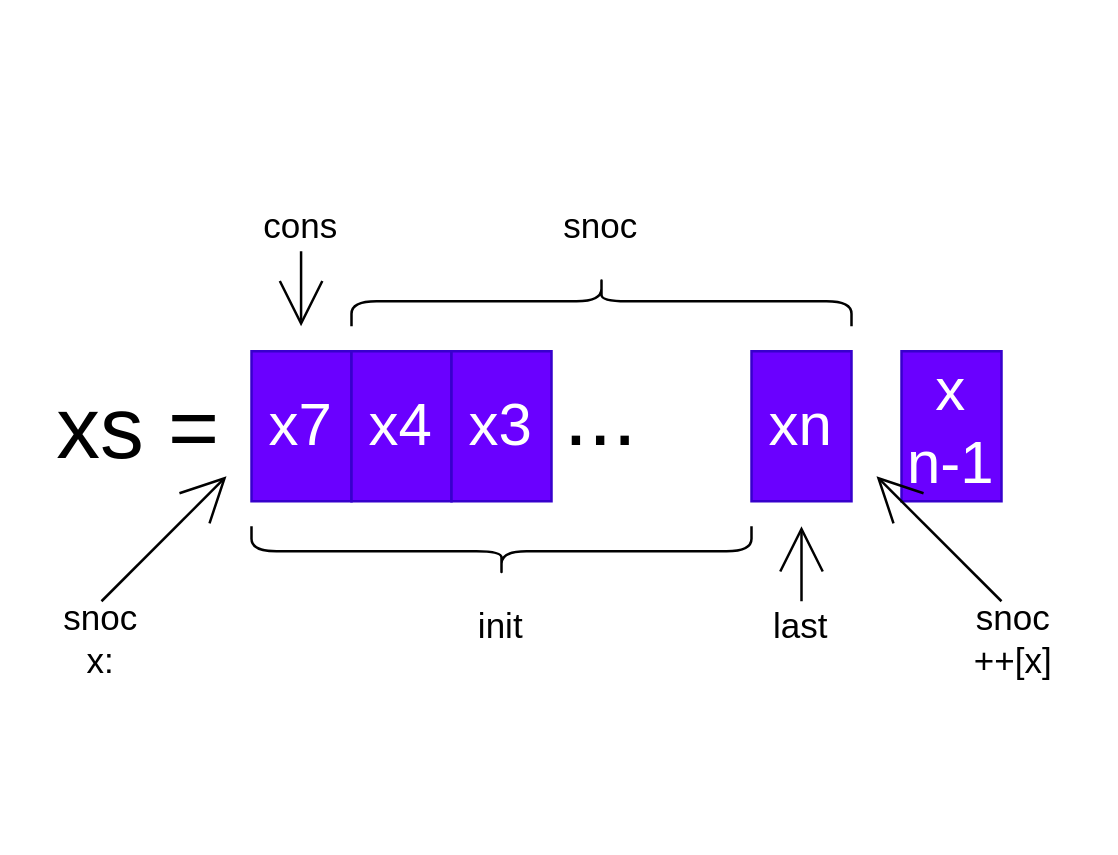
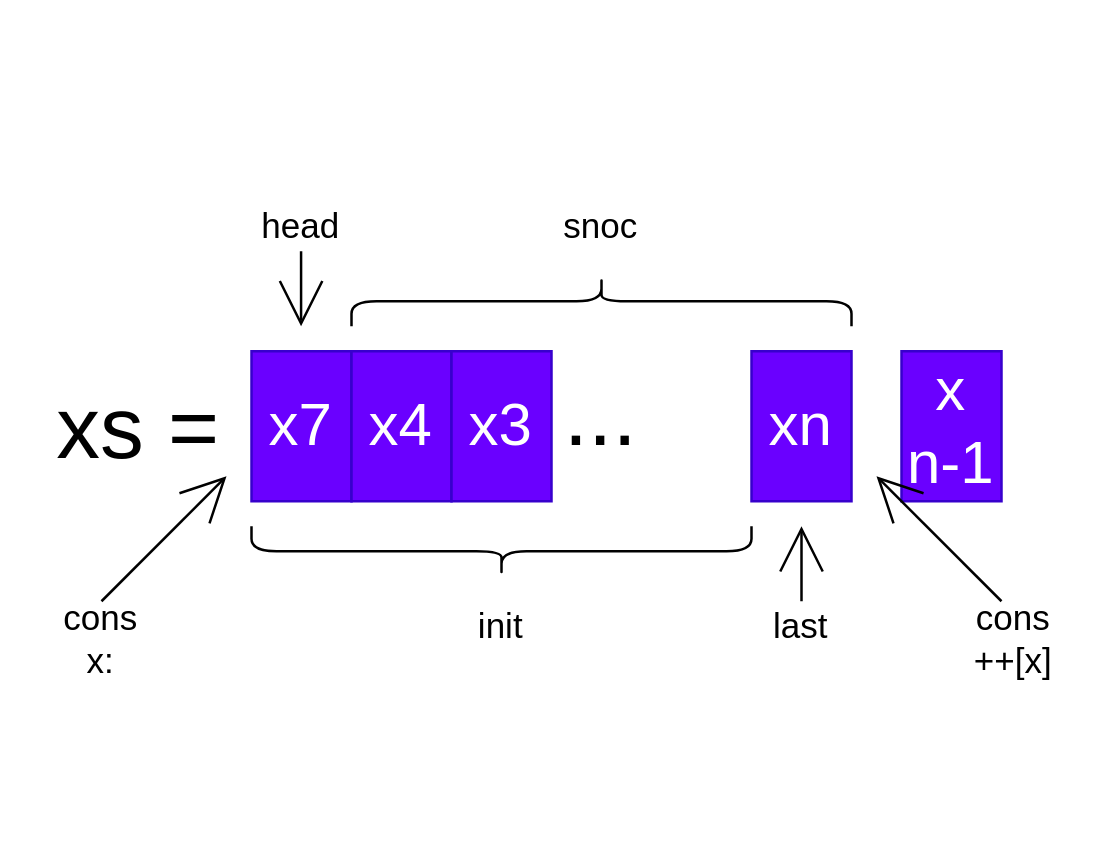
(301, 226) -> (301, 226)
(101, 639) -> (101, 639)
(1014, 639) -> (1014, 639)
